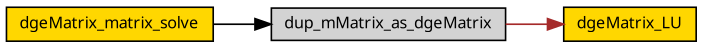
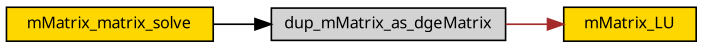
(110, 24) -> (110, 24)
(630, 24) -> (630, 24)
